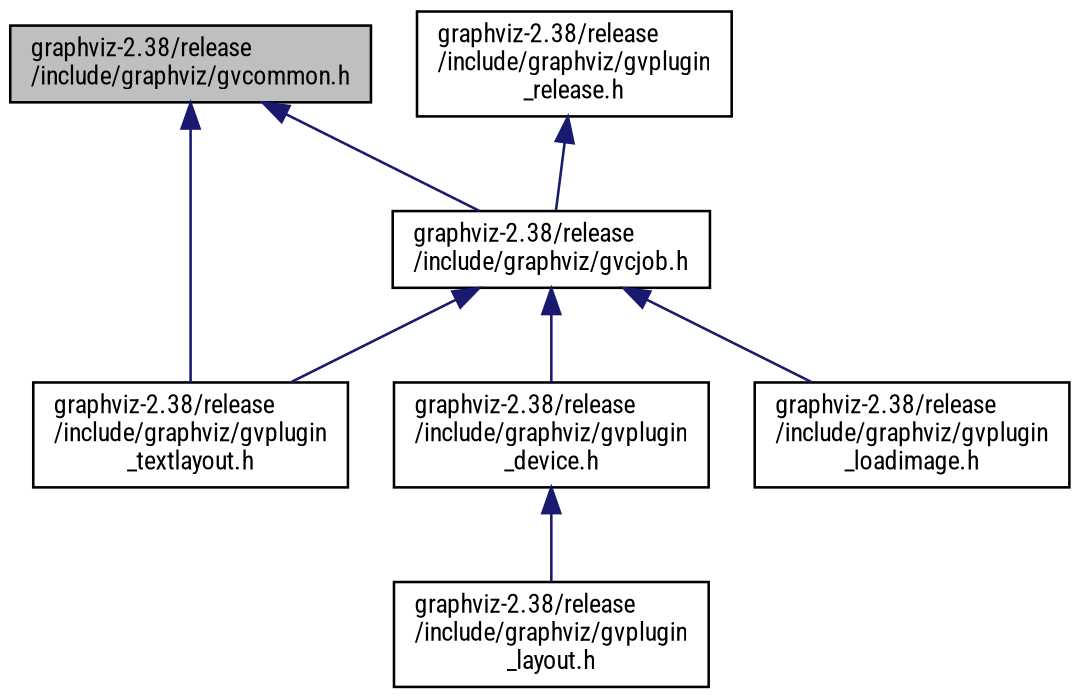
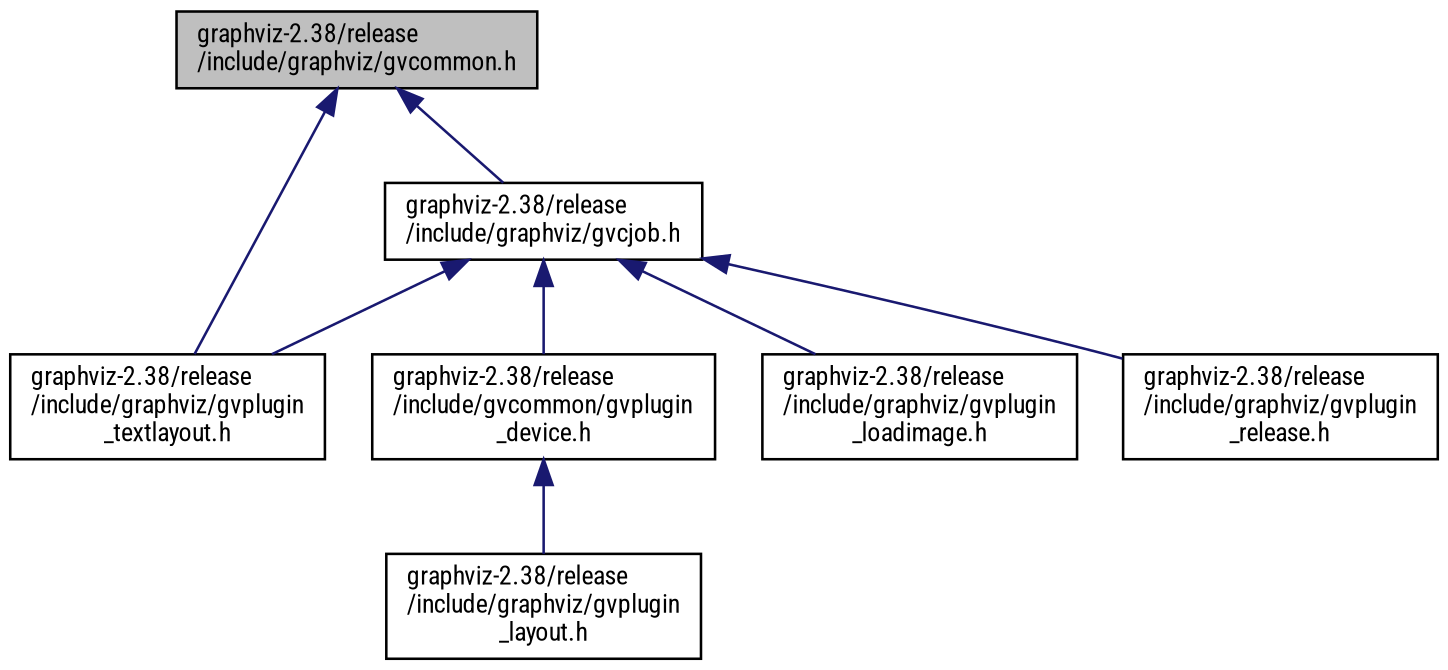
(560, 176) -> (926, 310)
(551, 435) -> (544, 407)
